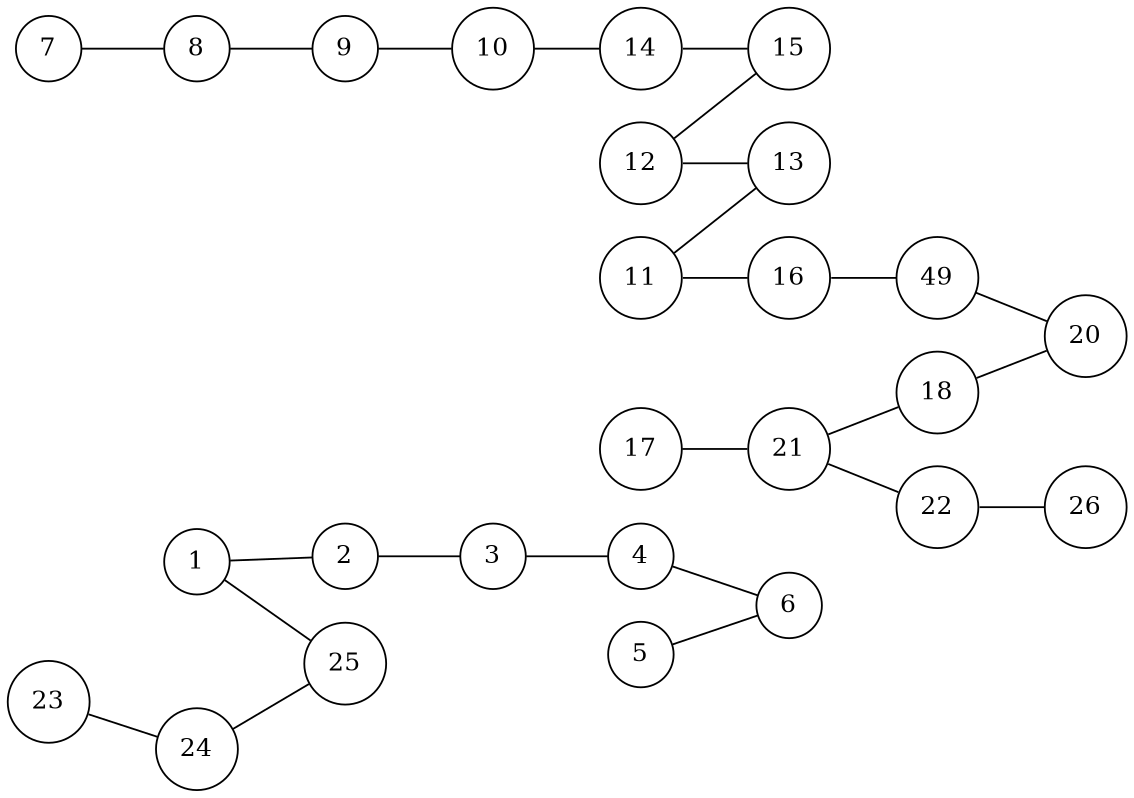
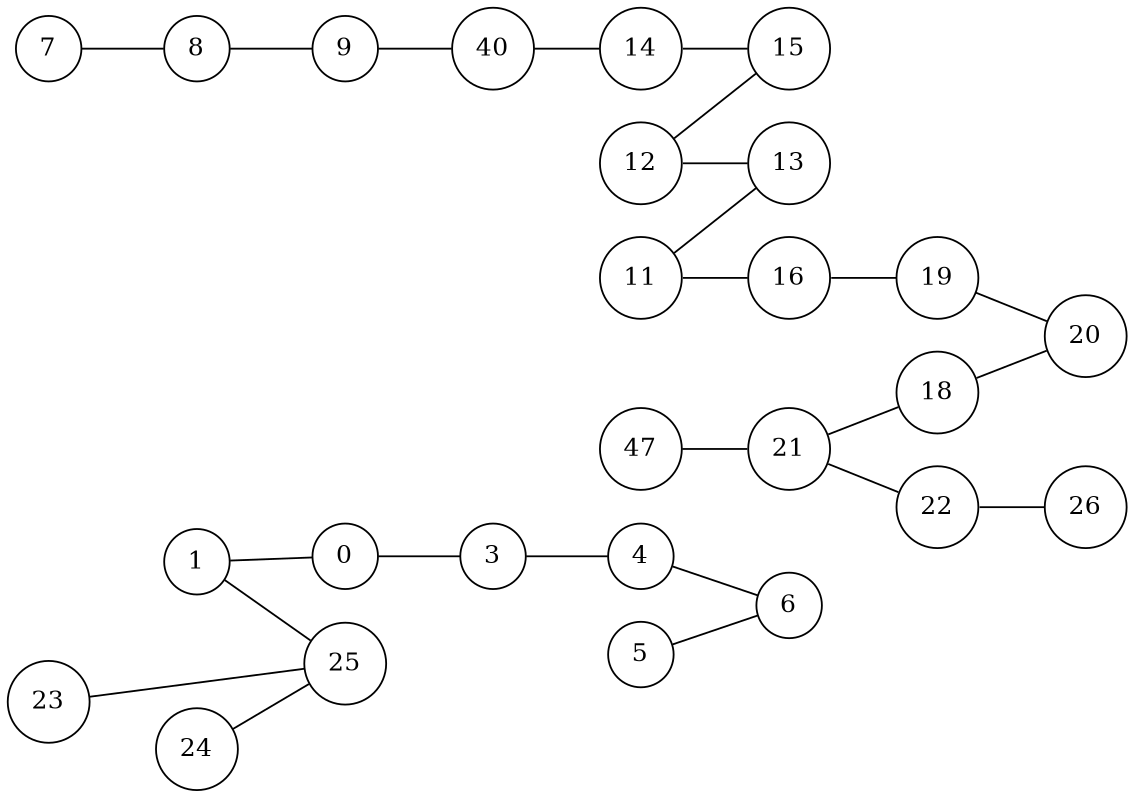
(493, 49) -> (493, 49)
(937, 278) -> (937, 278)
(641, 449) -> (641, 449)
(345, 556) -> (345, 556)
(123, 726) -> (197, 683)
